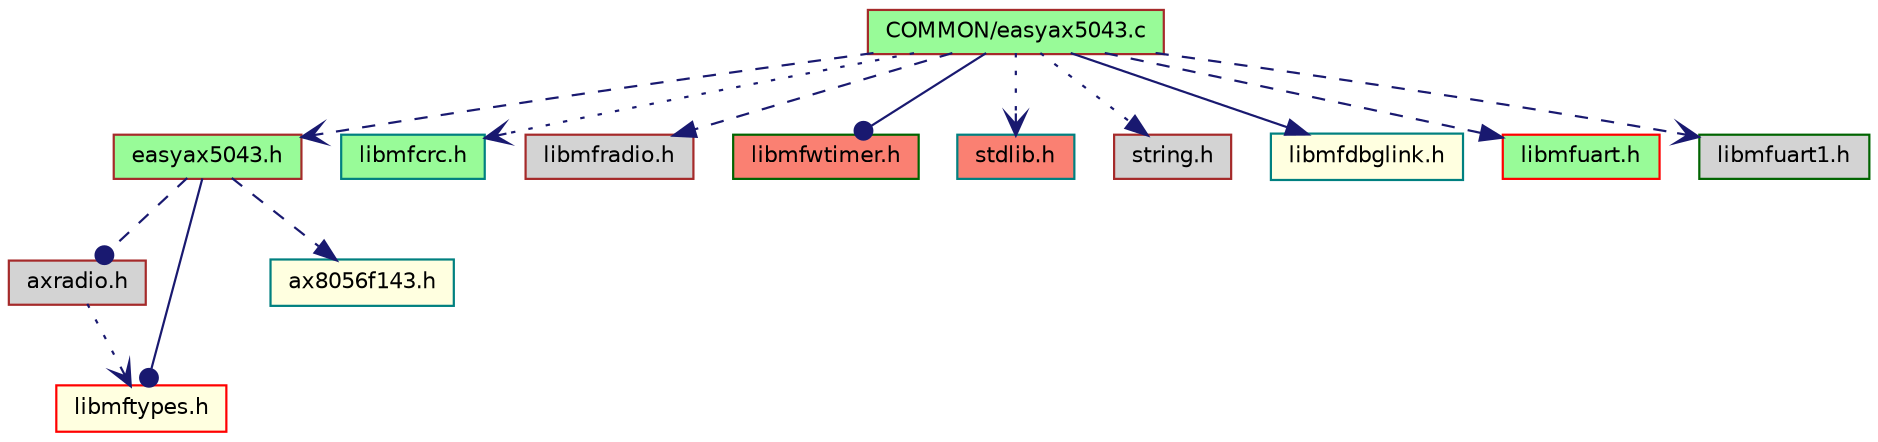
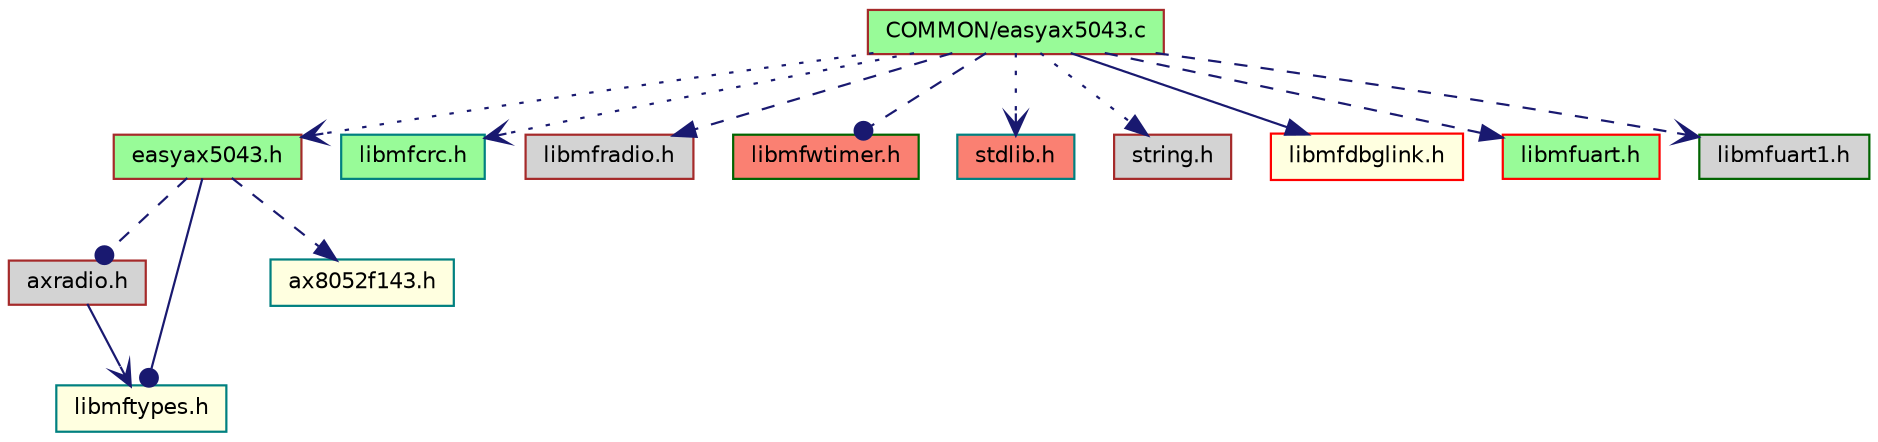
(929, 89) -> (929, 89)
(598, 92) -> (598, 92)
(1367, 157) -> (1367, 157)
(362, 283) -> (362, 283)
(104, 335) -> (104, 335)
(141, 409) -> (141, 409)
